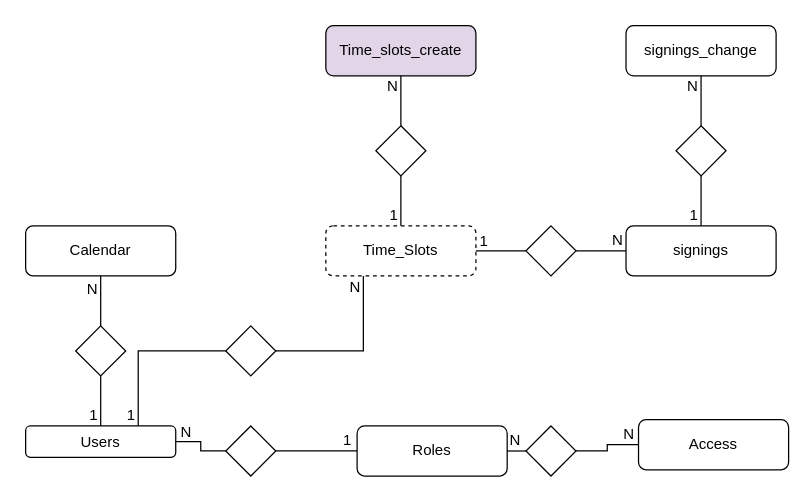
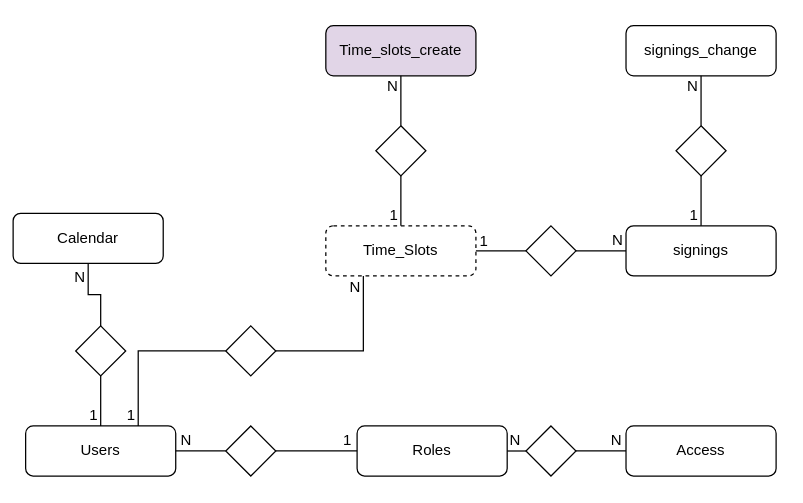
(101, 251) -> (88, 238)
(101, 441) -> (101, 451)
(713, 444) -> (701, 451)
